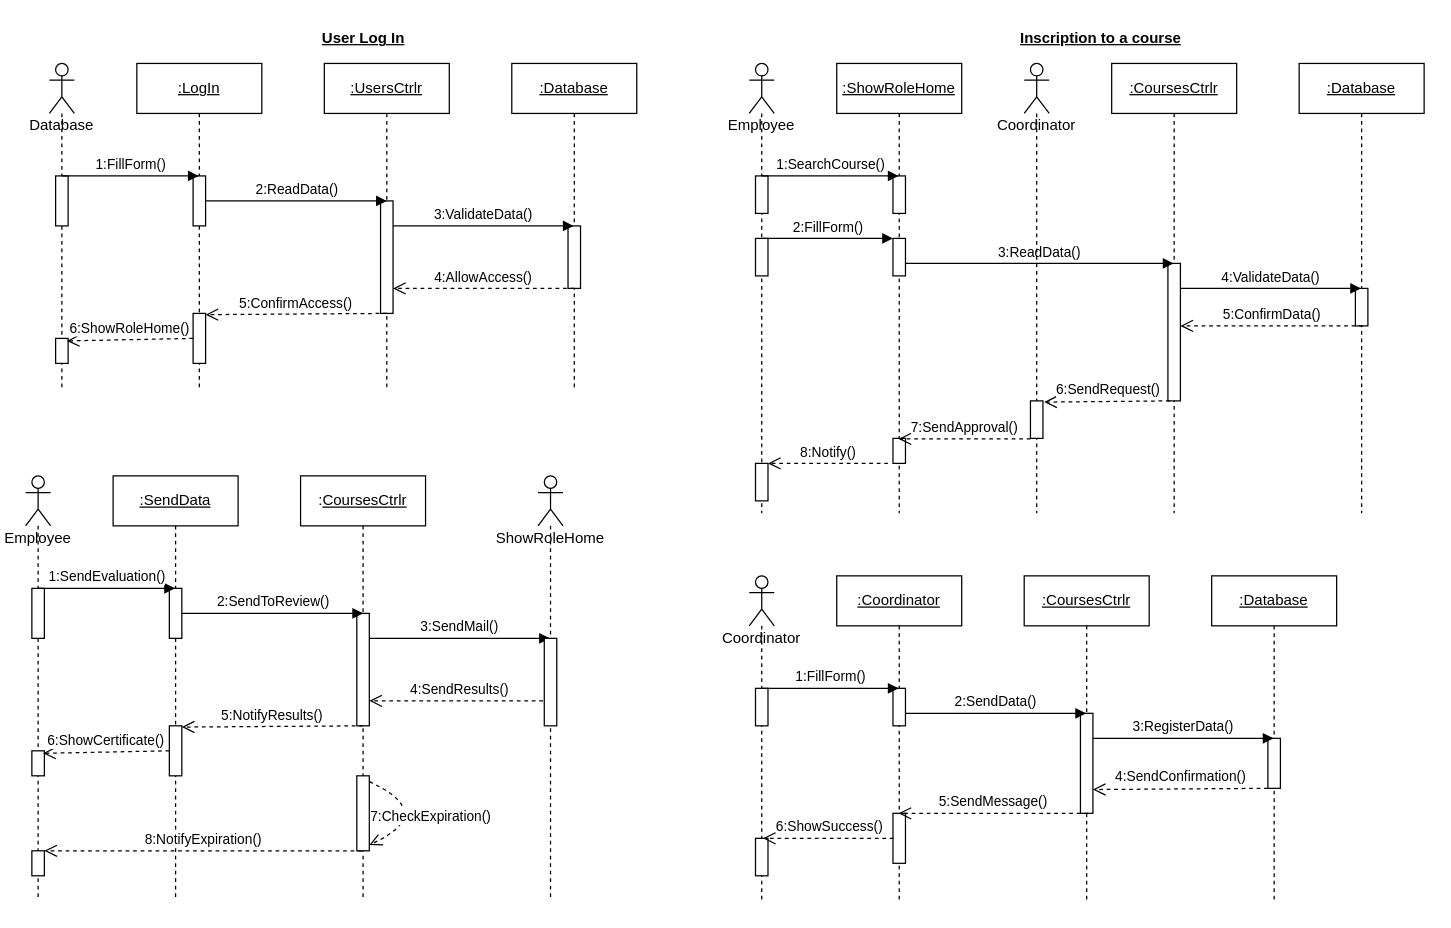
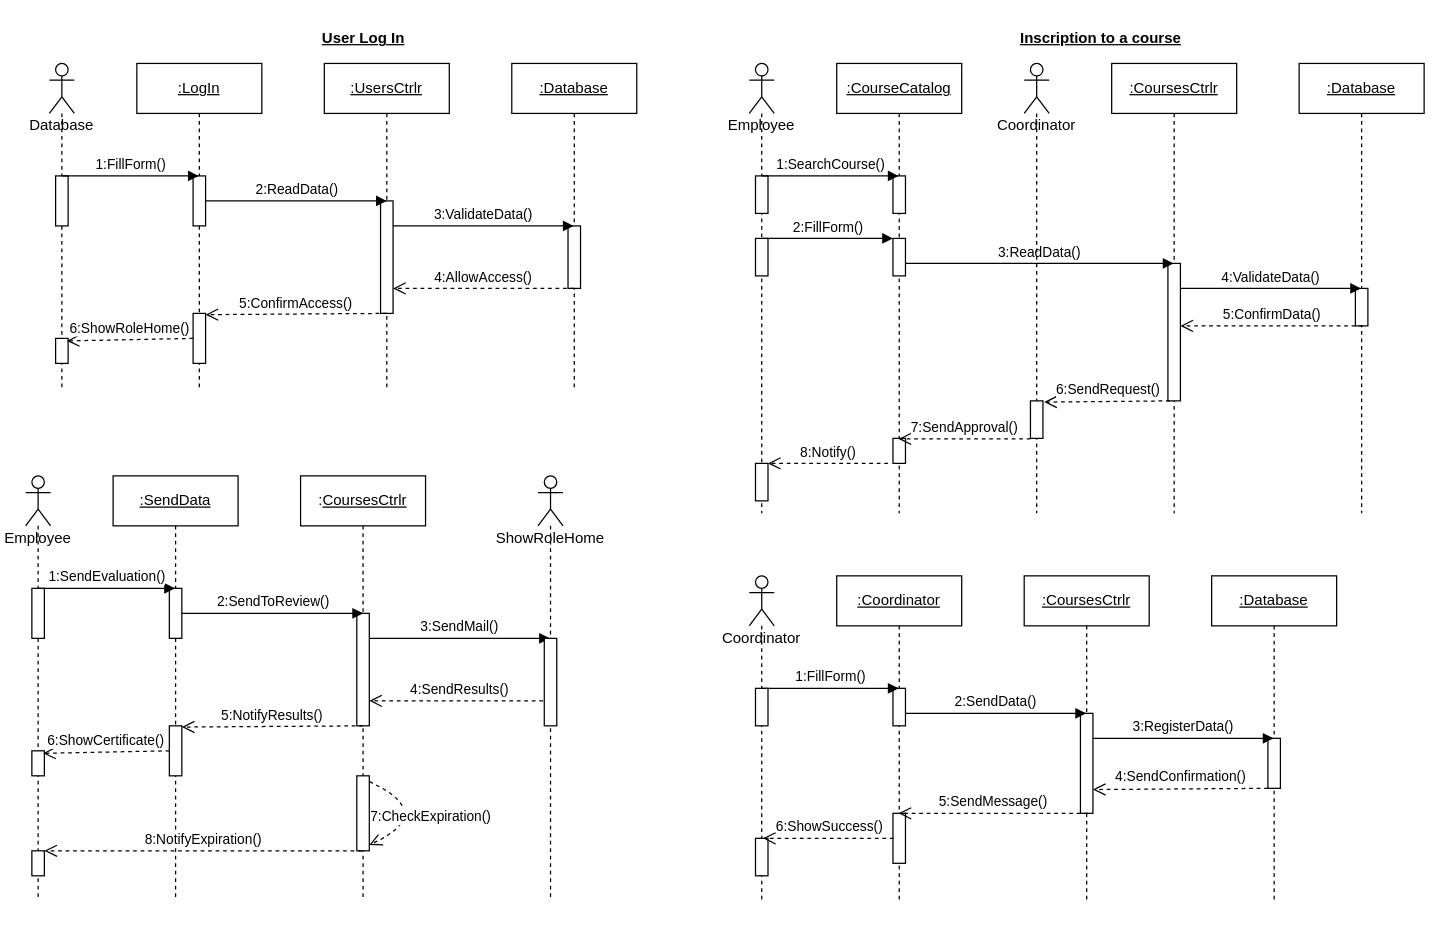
(899, 88) -> (899, 88)
